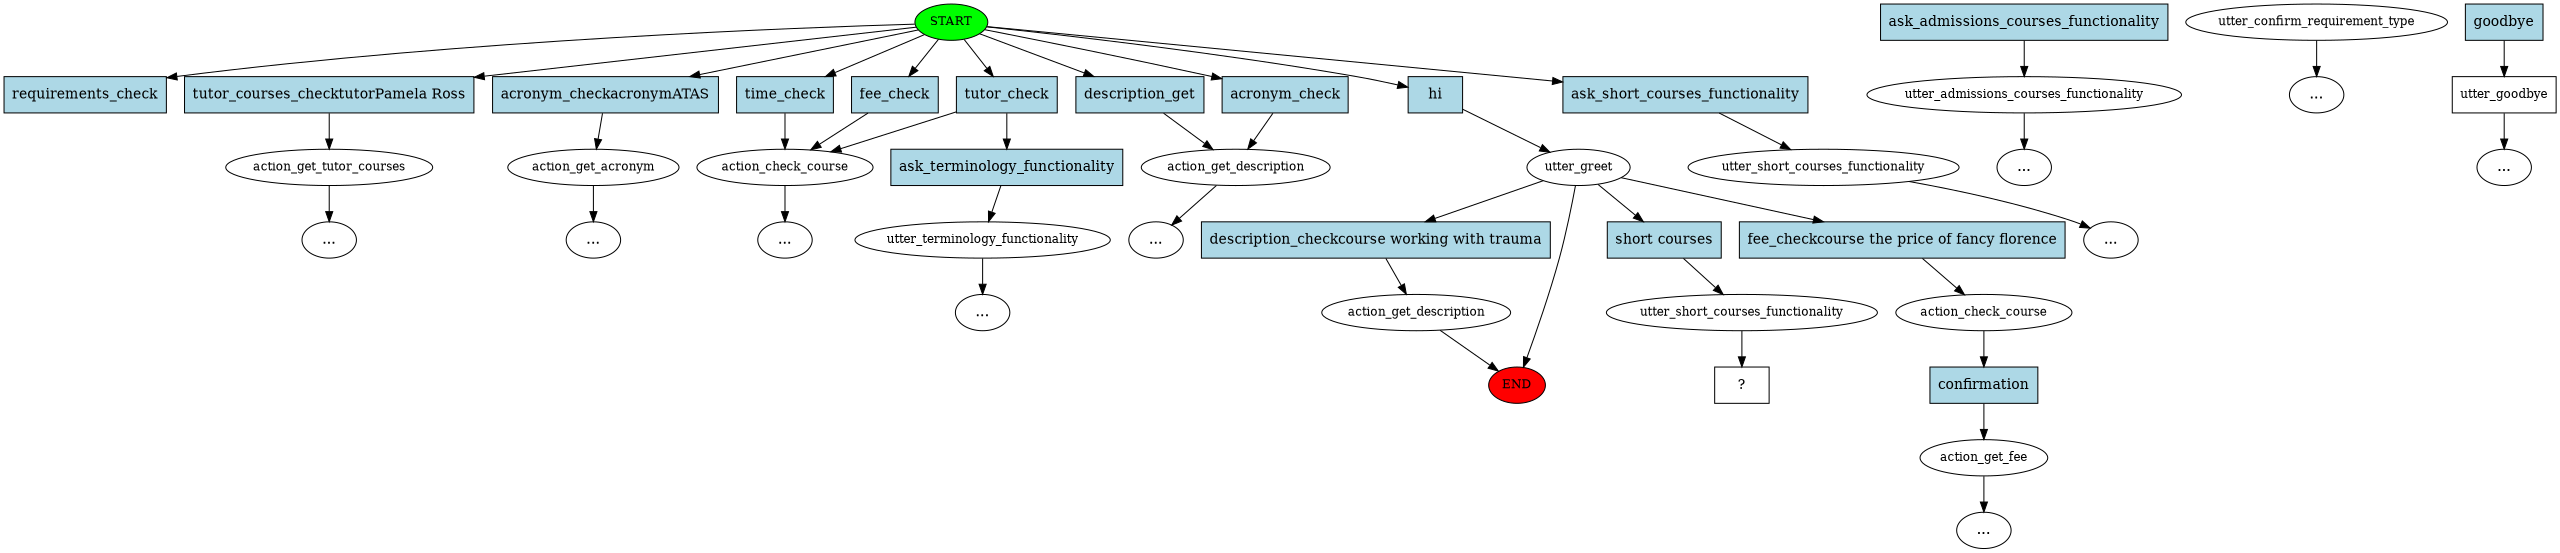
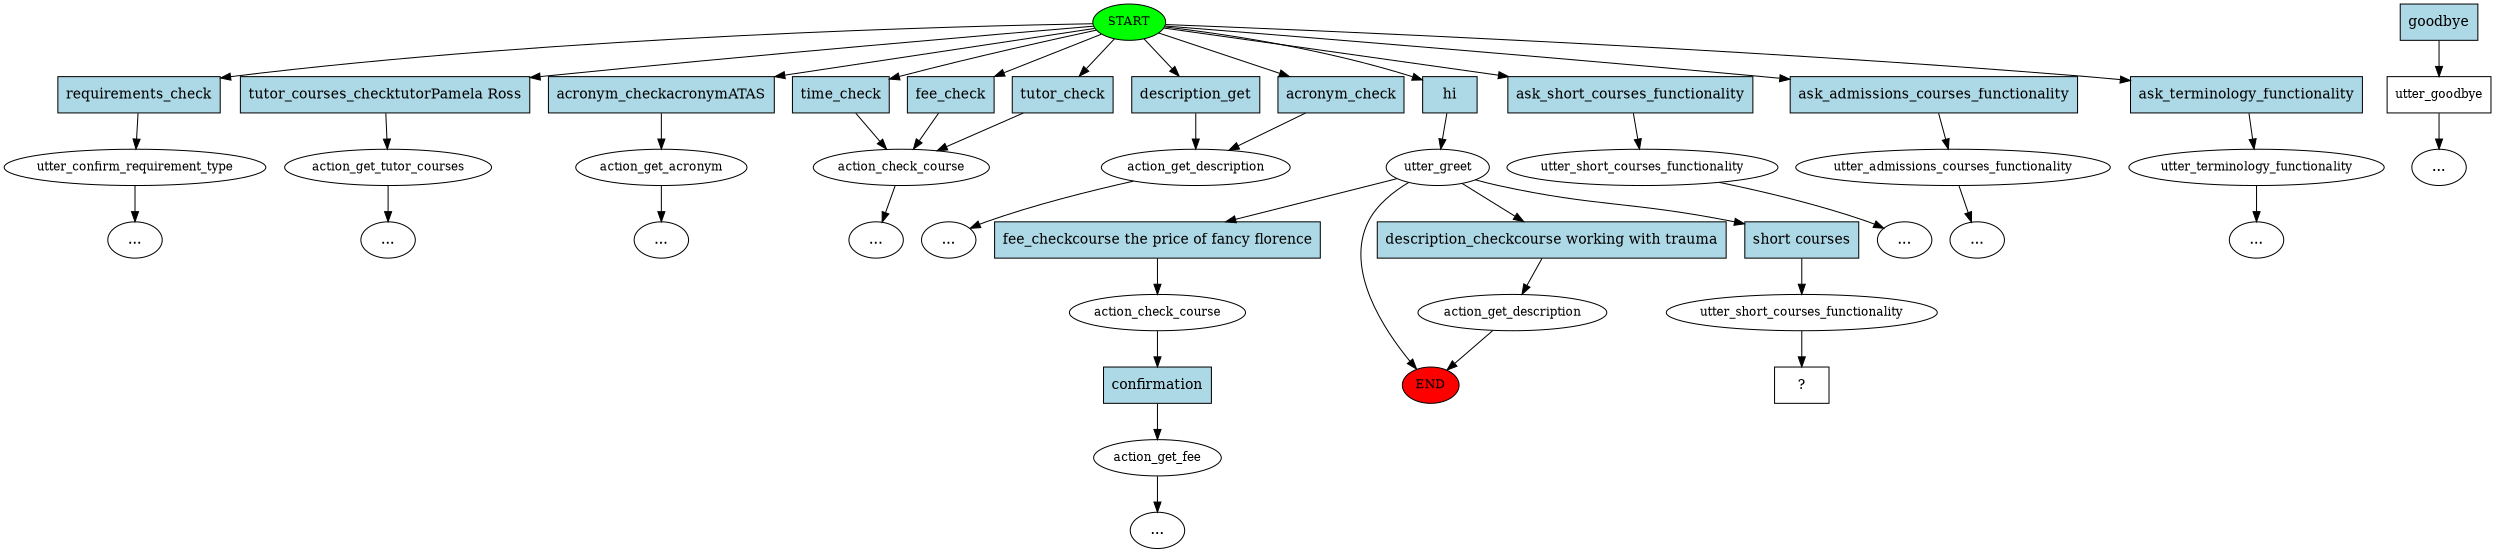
none -> (1472, 51)
none -> (137, 126)
(1007, 126) -> (1643, 47)
